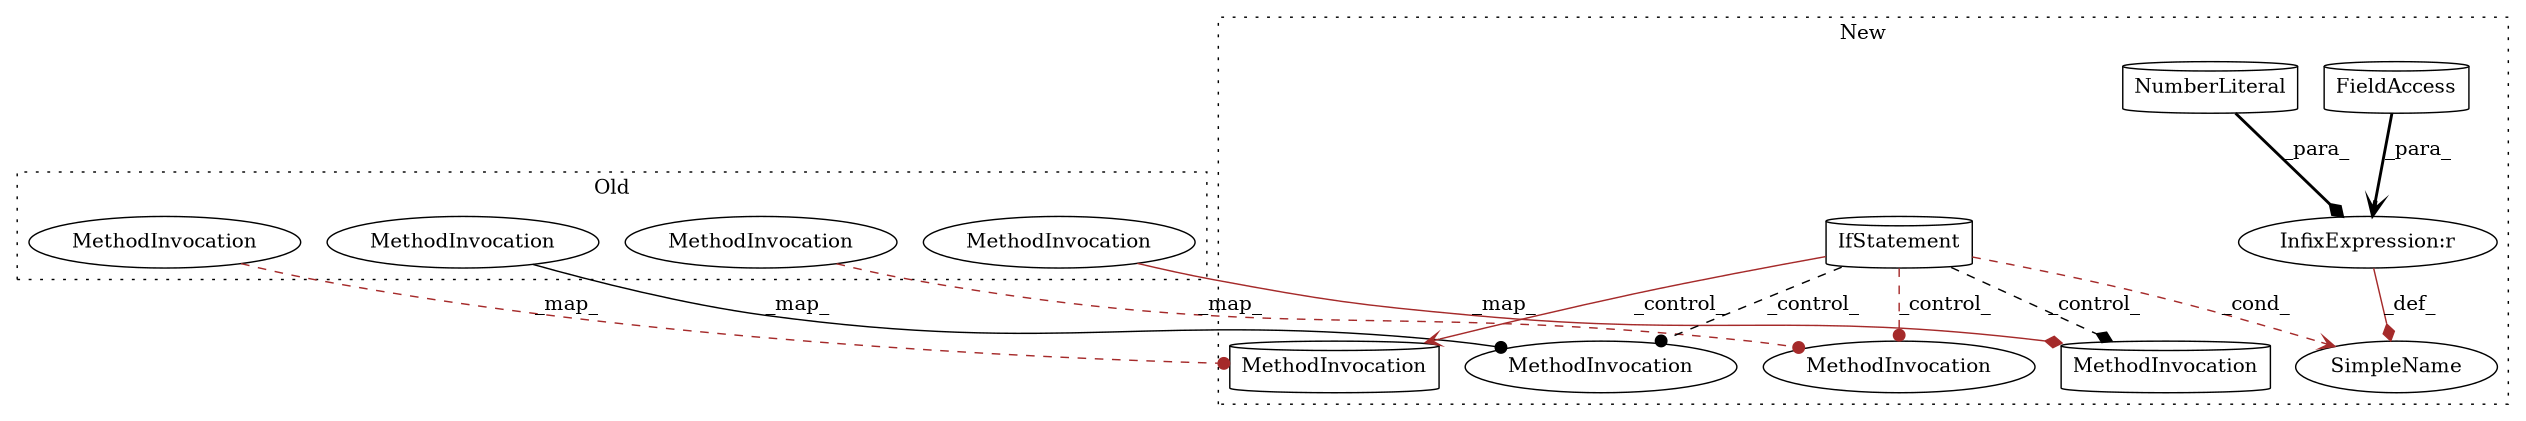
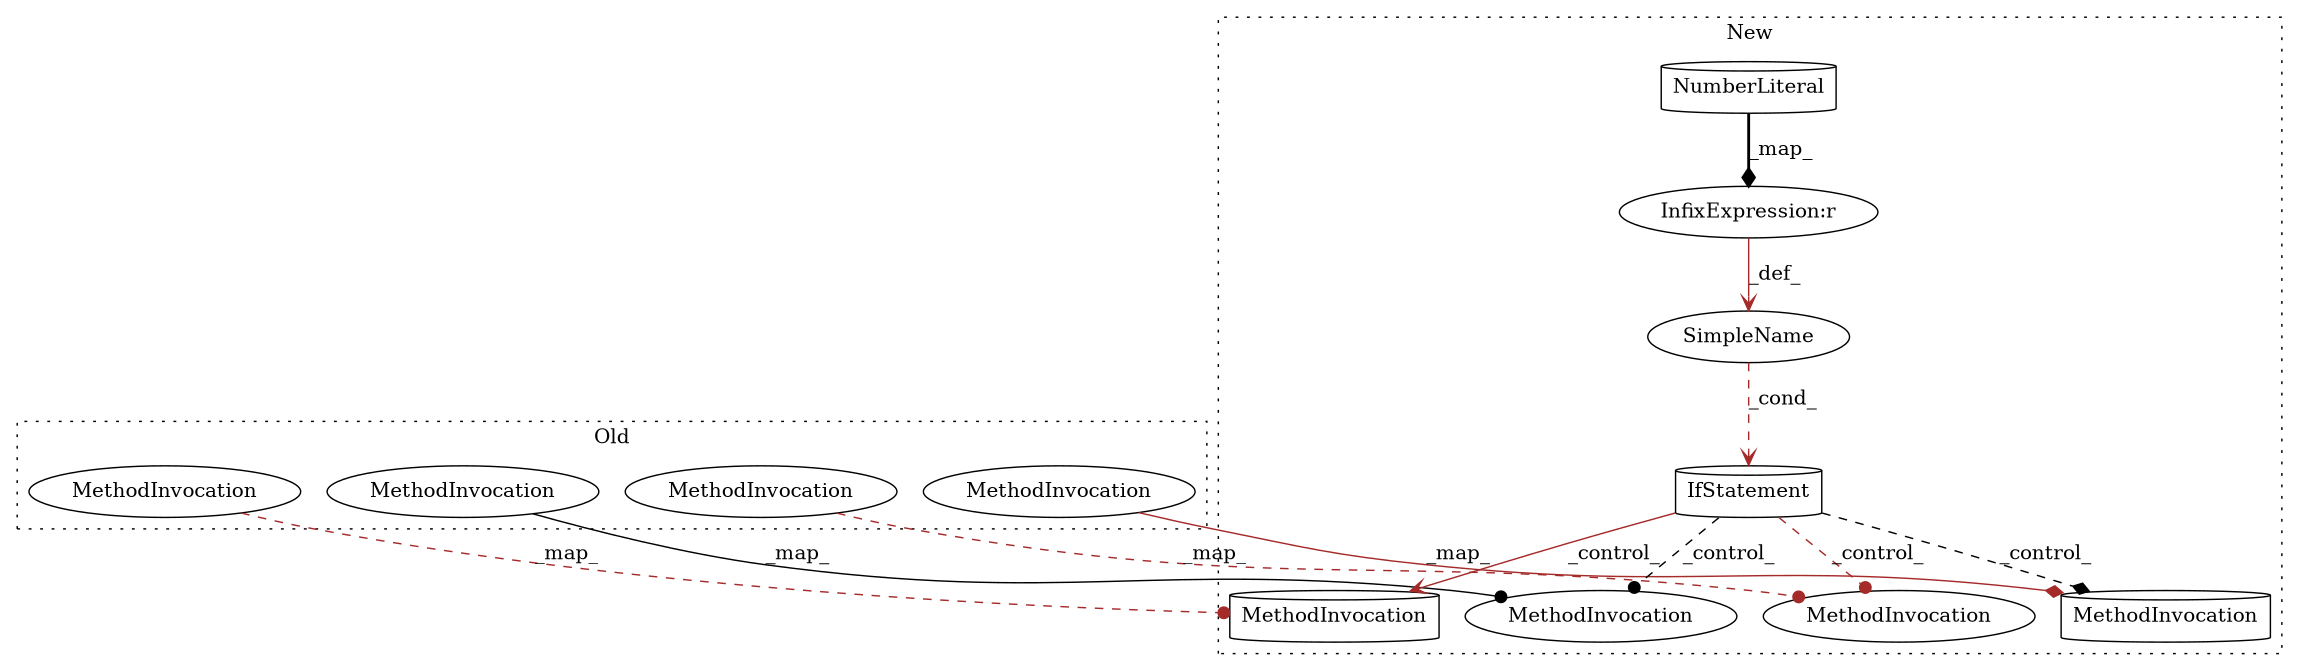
(2397, 87) -> none
(2316, 150) -> (1781, 150)
(2148, 294) -> (1749, 407)
(2380, 296) -> (1749, 267)
